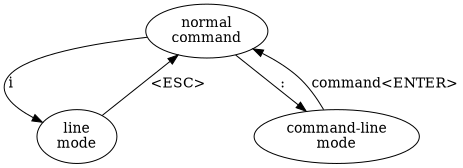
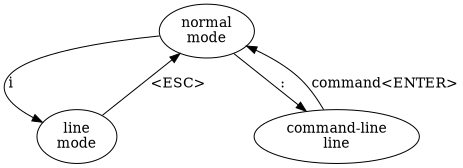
(207, 31) -> (207, 31)
(337, 137) -> (337, 137)
